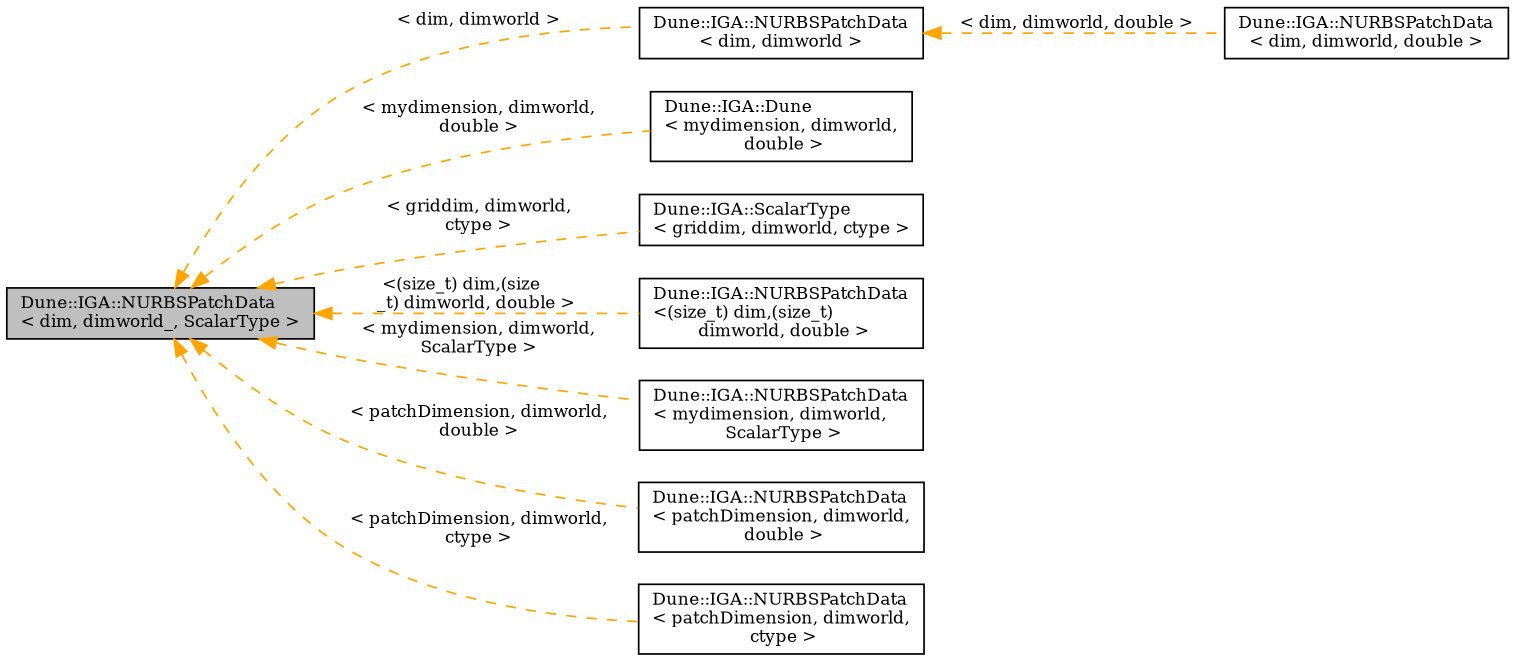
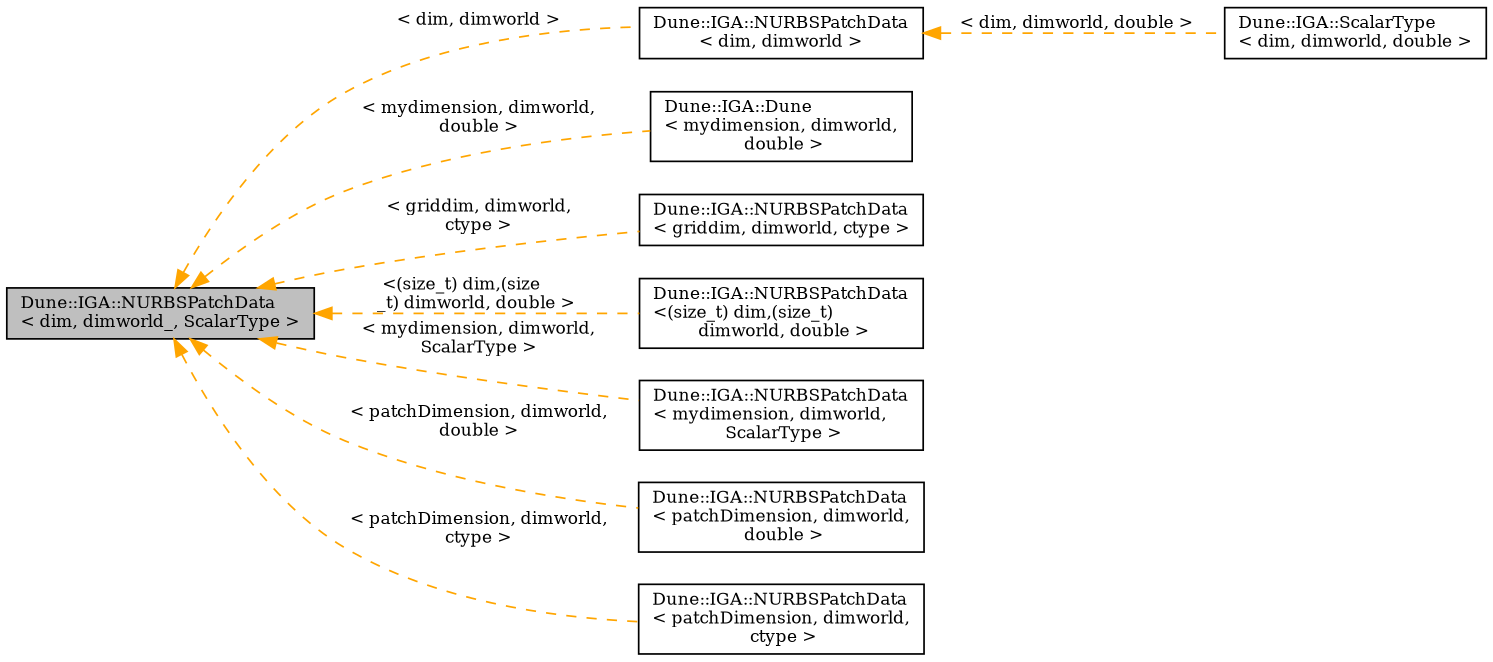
(1367, 33) -> (1355, 33)
(781, 220) -> (781, 220)
